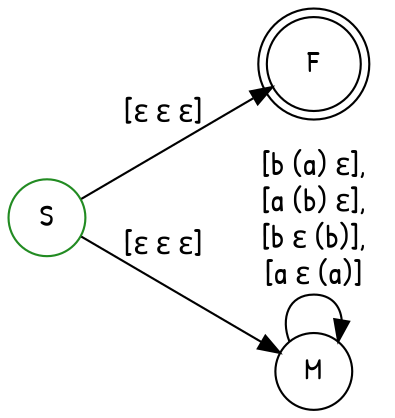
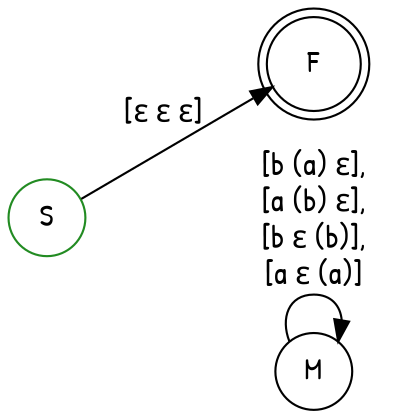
(171, 289) -> none
